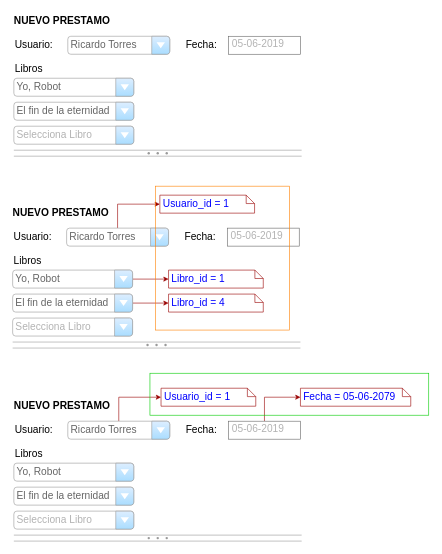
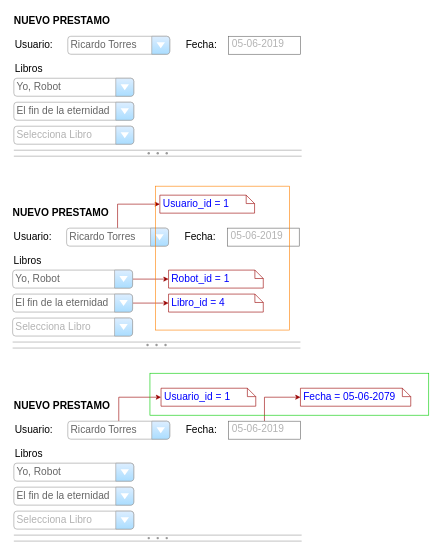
(200, 279) -> (202, 279)
